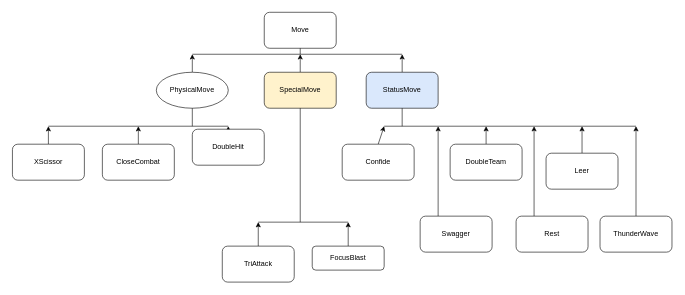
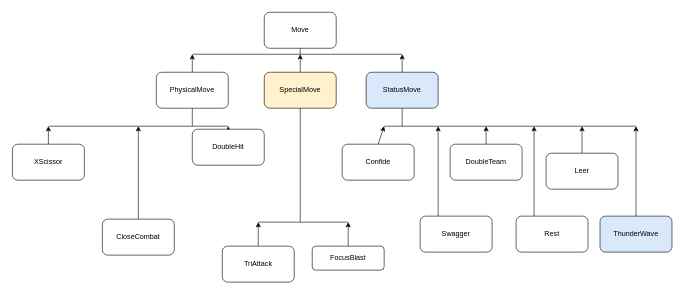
(192, 90) -> (192, 90)
(138, 162) -> (138, 237)
(636, 234) -> (636, 234)
